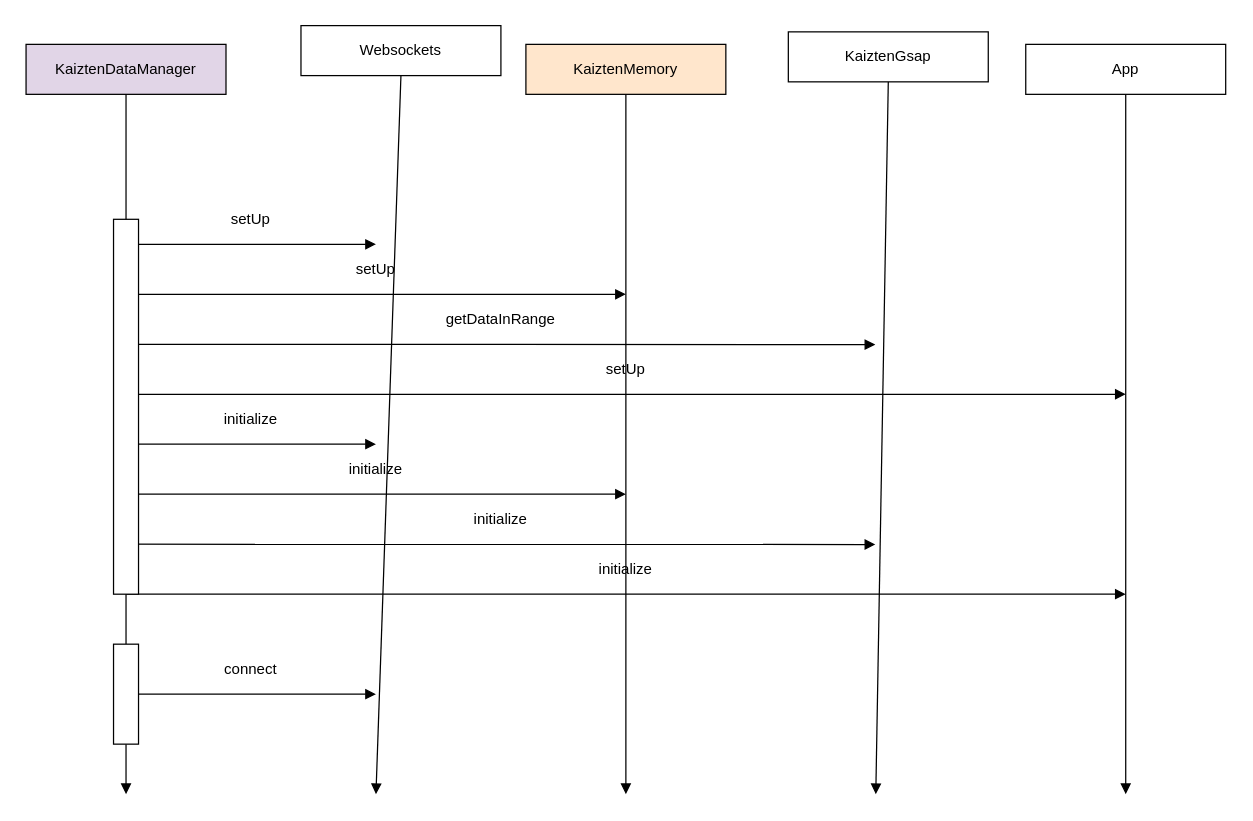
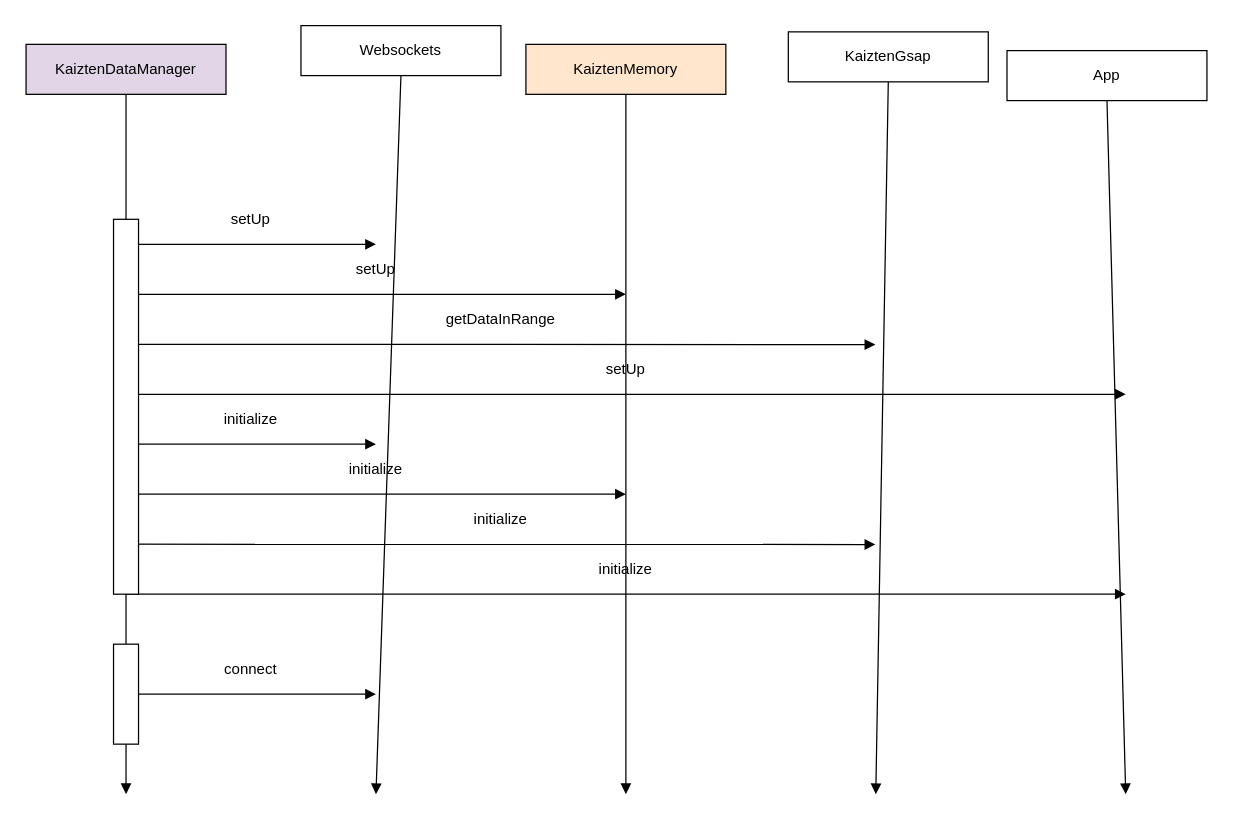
(1126, 69) -> (1107, 76)
